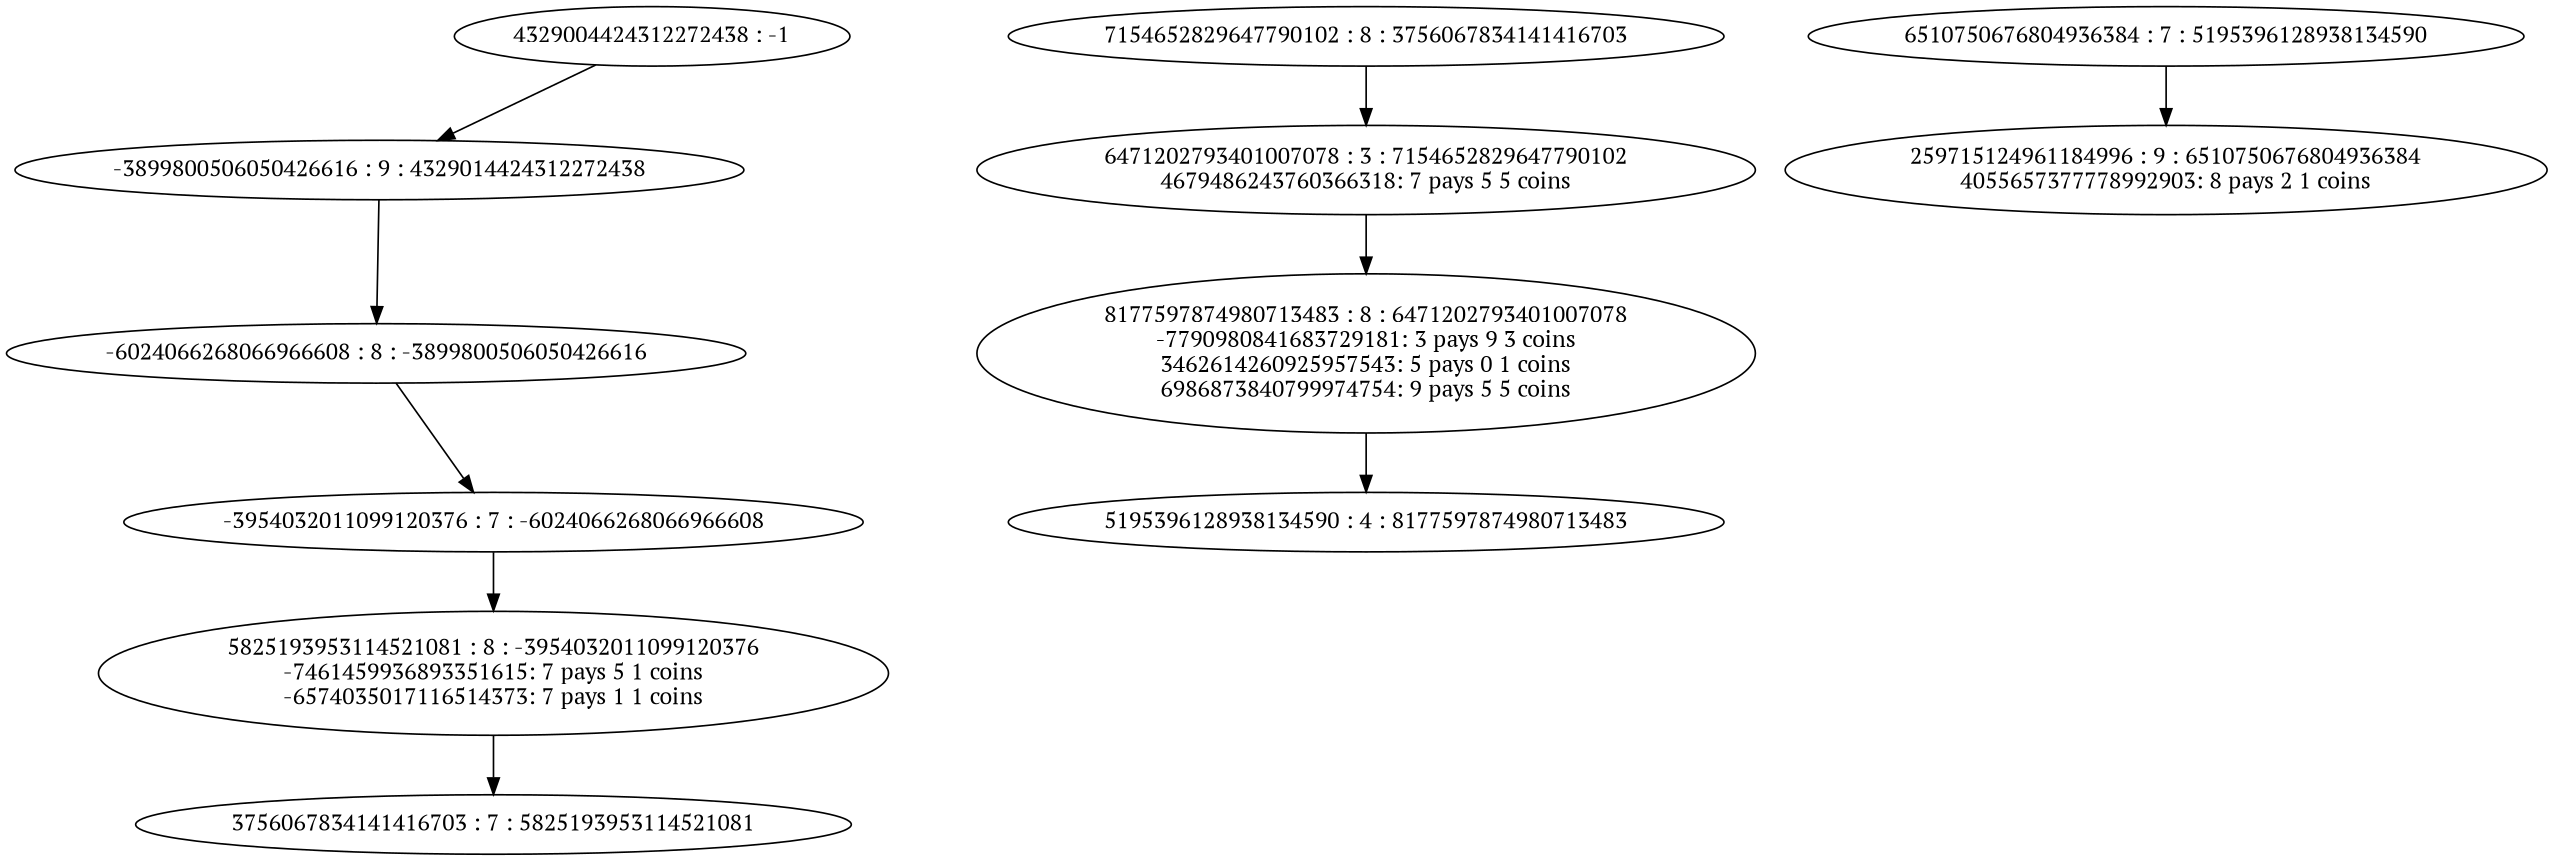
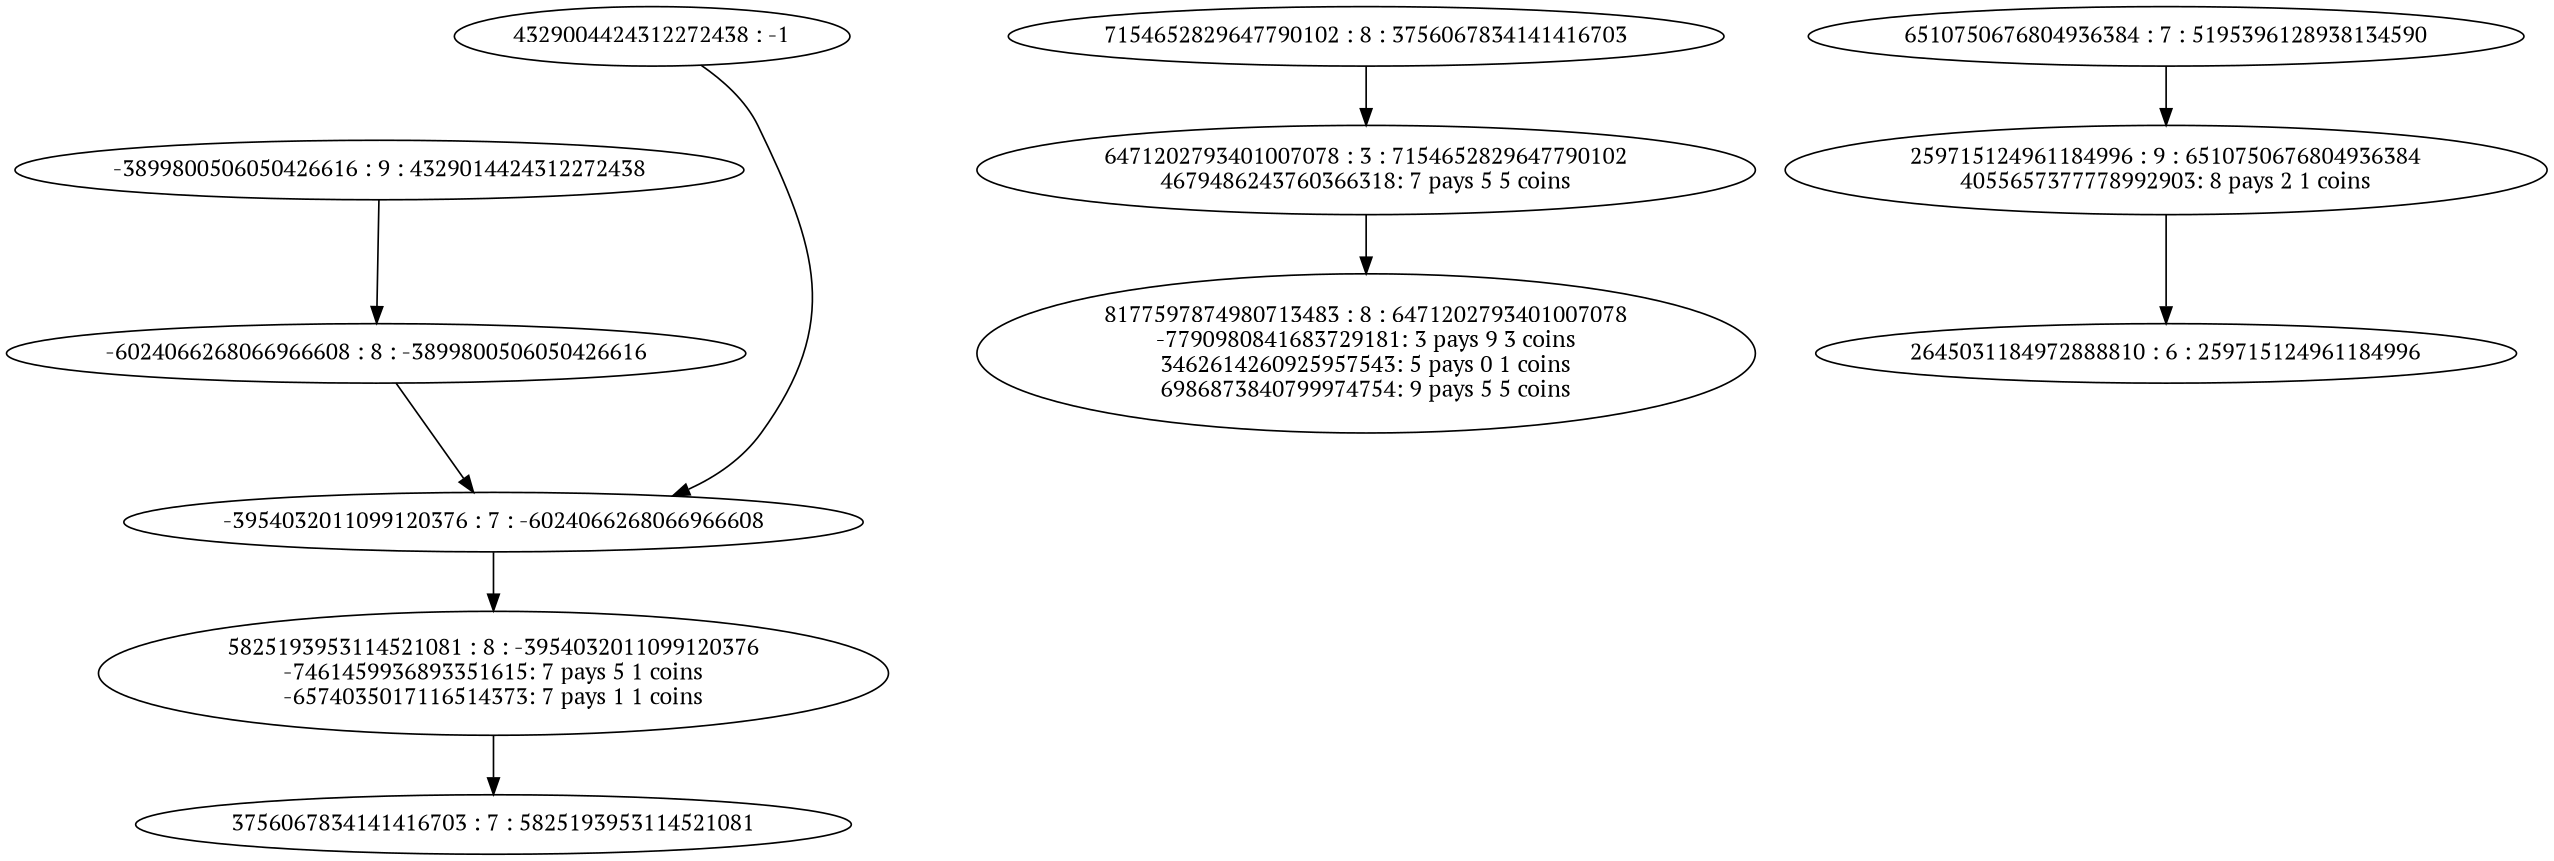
(524, 99) -> (812, 285)
none -> (2166, 353)
(1366, 522) -> none
